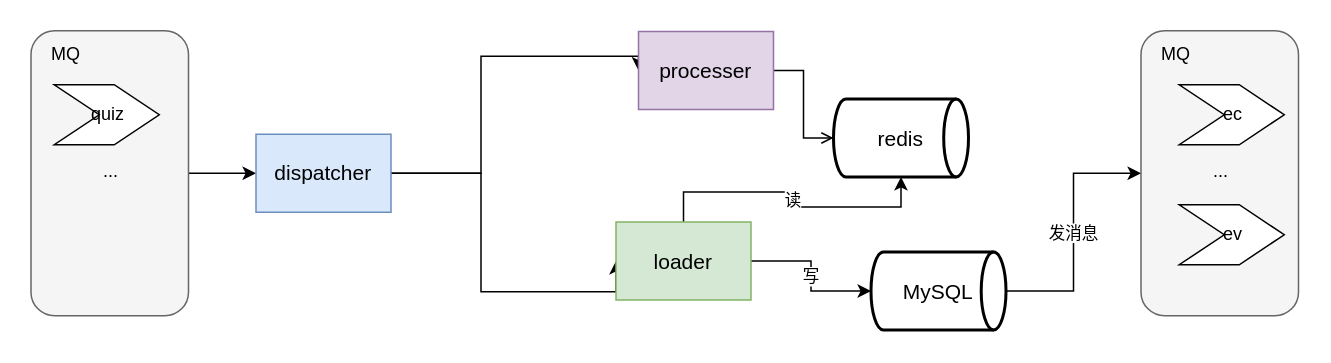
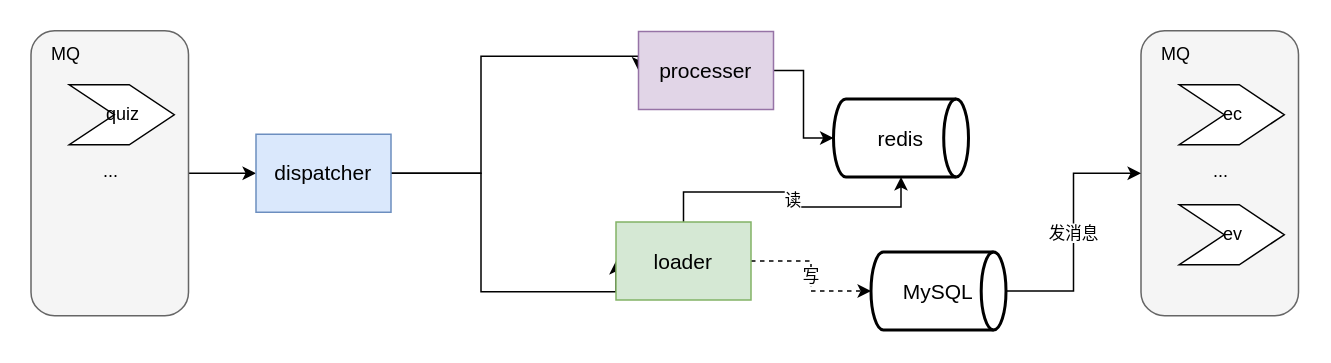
(107, 115) -> (122, 115)
(824, 138) -> (822, 138)
(784, 261) -> (784, 261)
